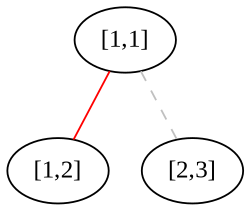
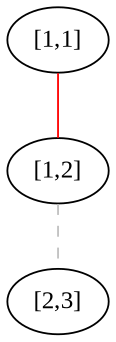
(159, 105) -> (58, 236)
